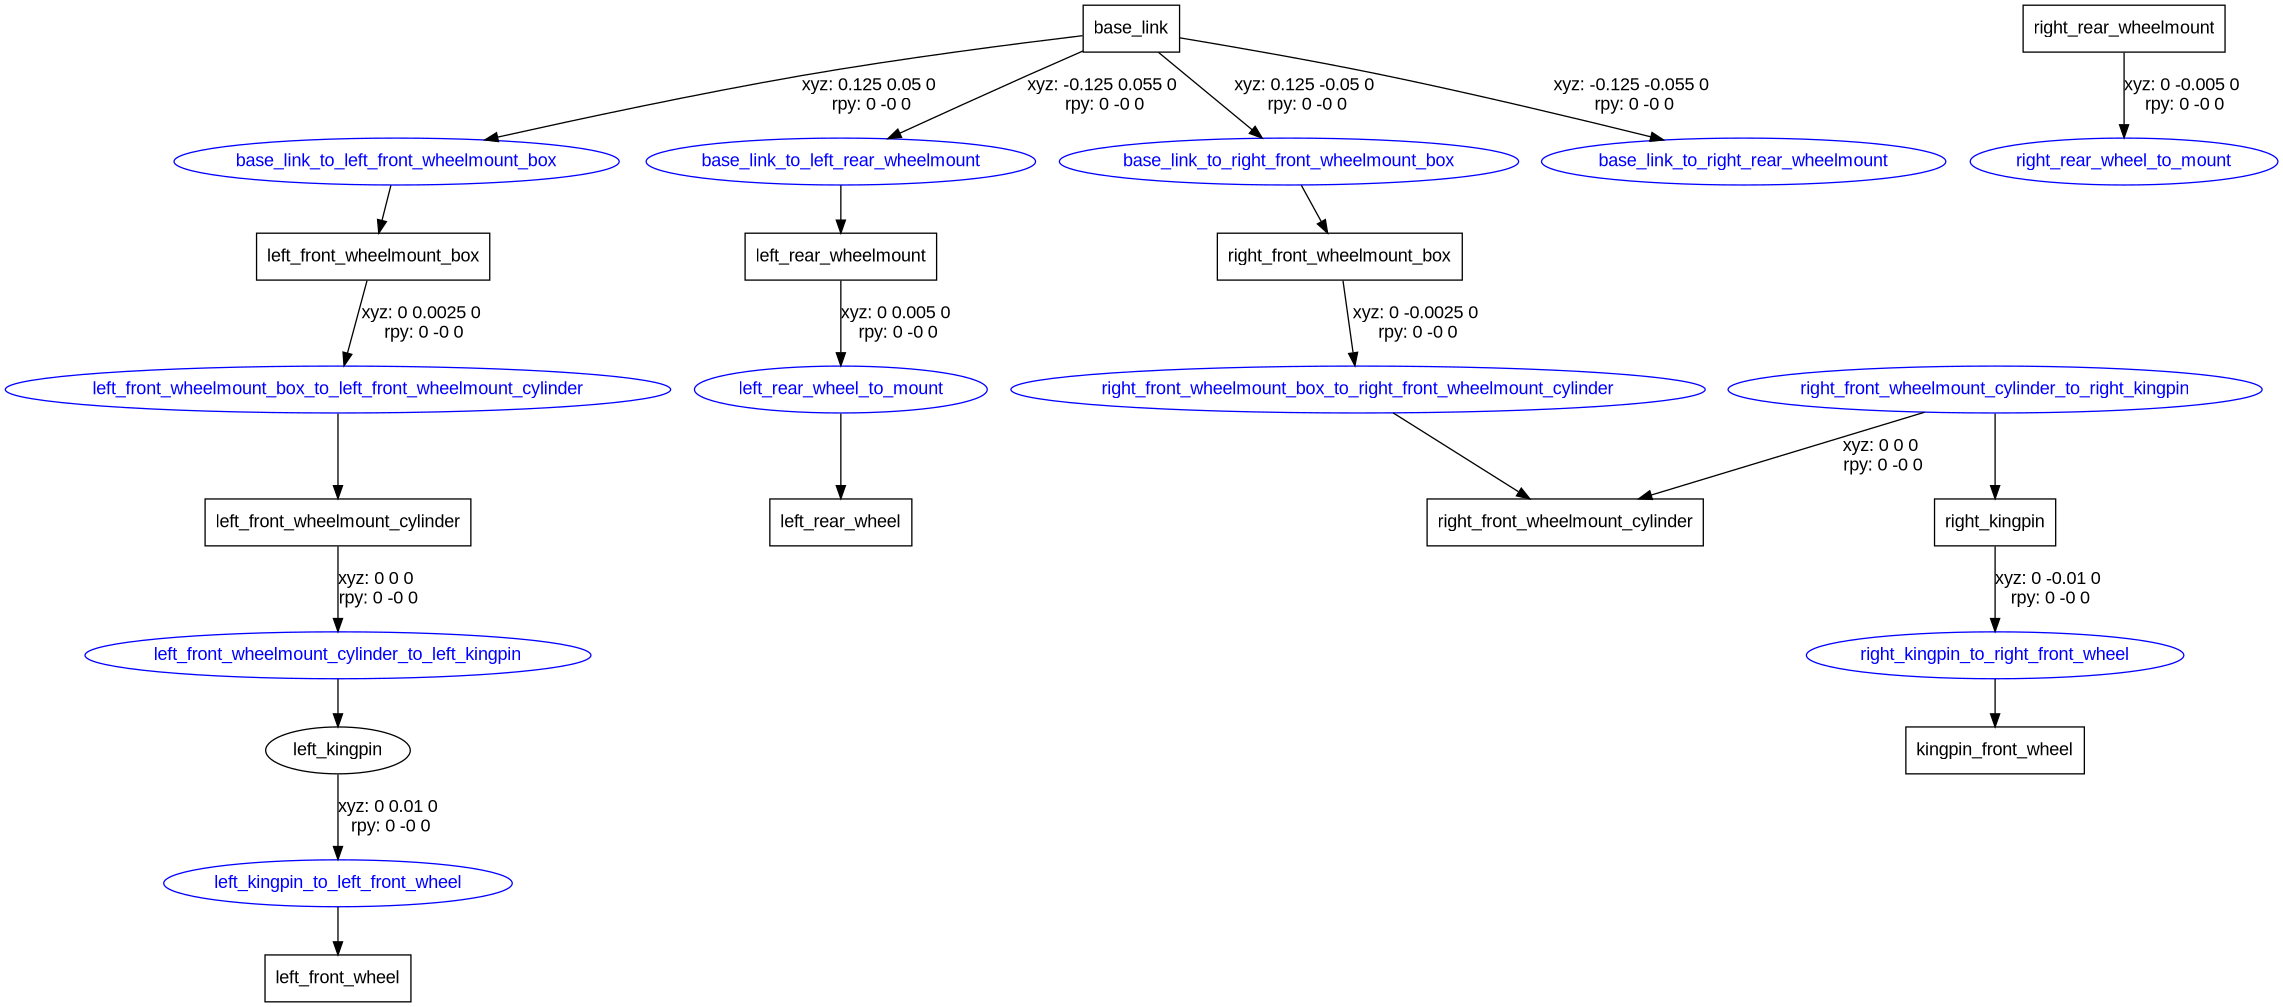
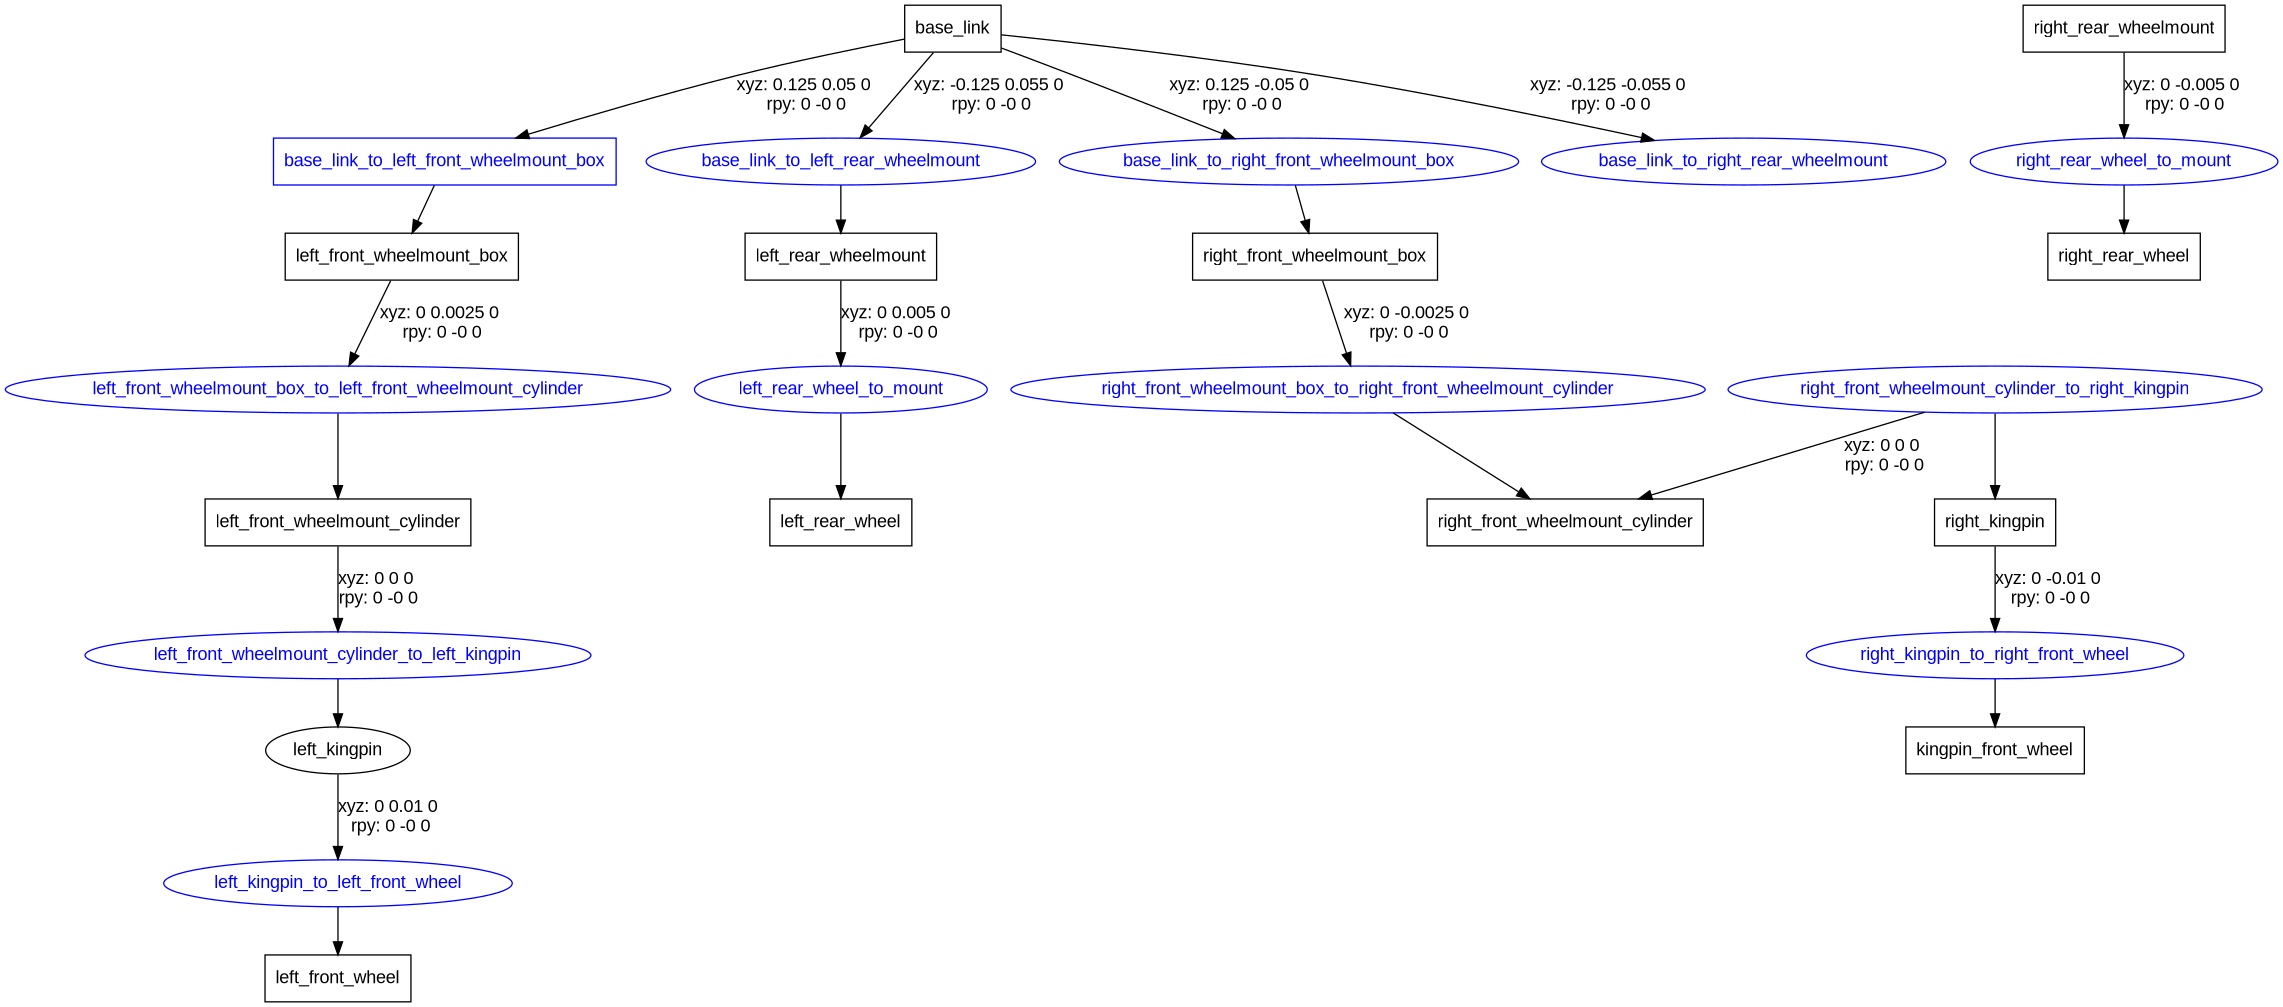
(397, 162) -> (445, 162)
none -> (2124, 257)
